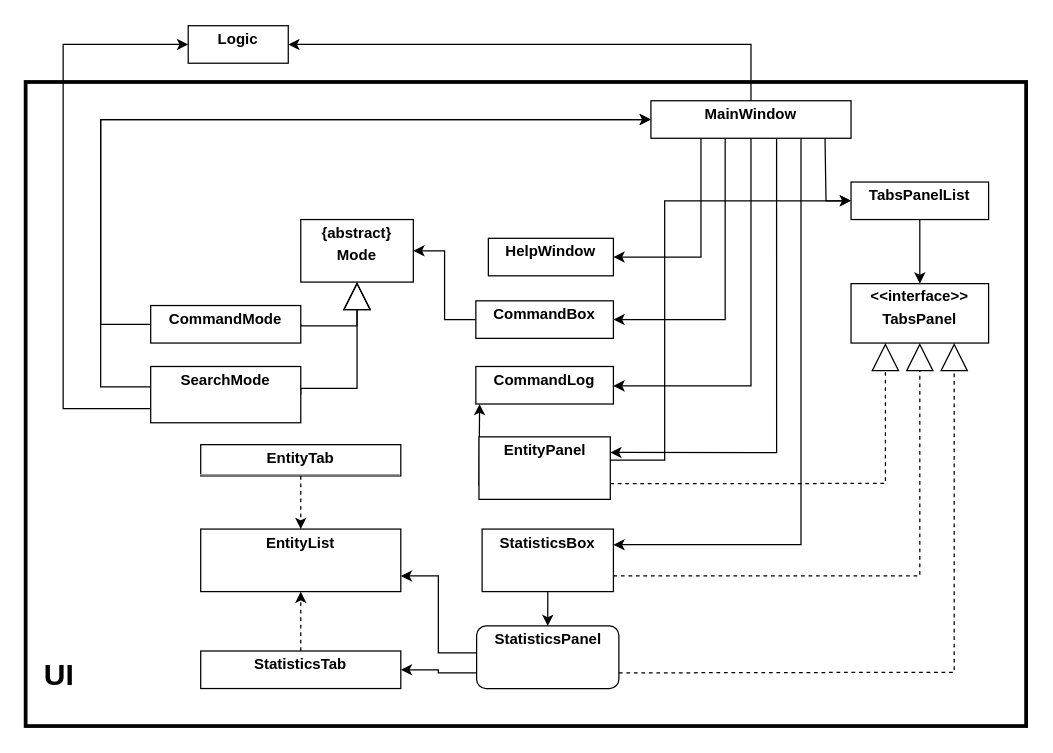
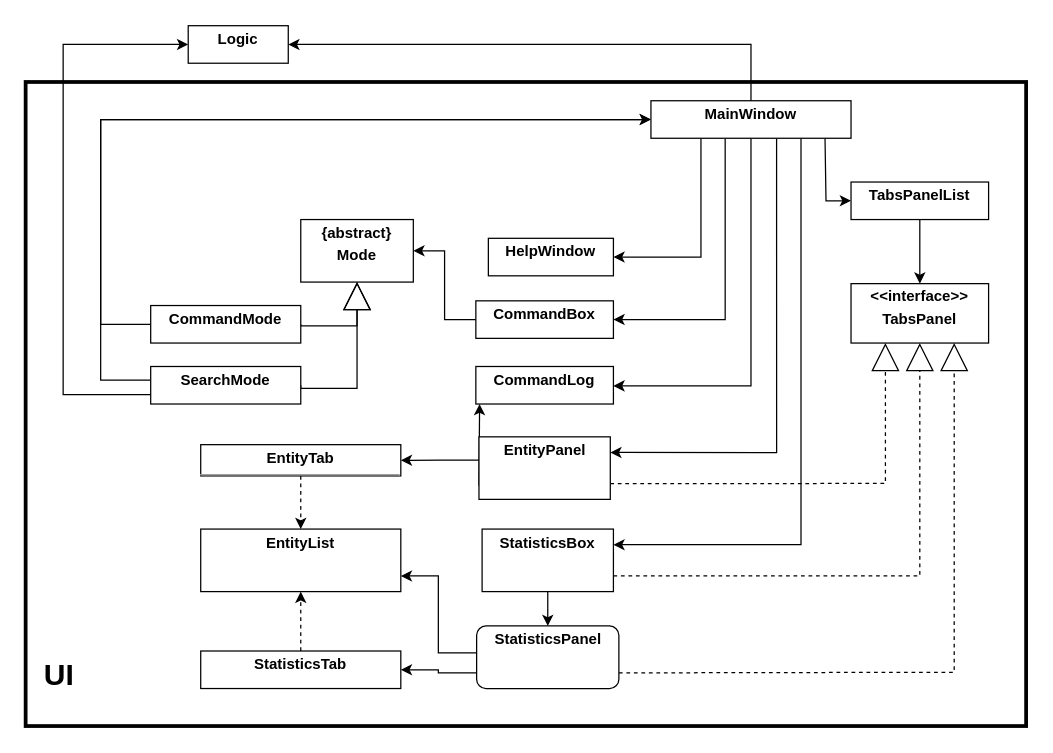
(664, 279) -> (442, 460)
(226, 394) -> (226, 385)
